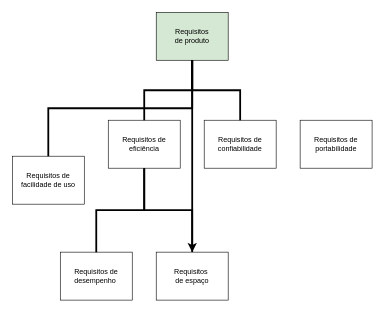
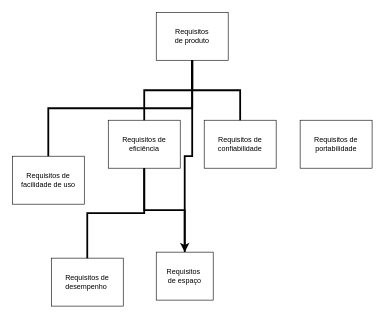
(192, 36) -> (192, 36)
(96, 276) -> (87, 282)
(192, 276) -> (185, 276)
